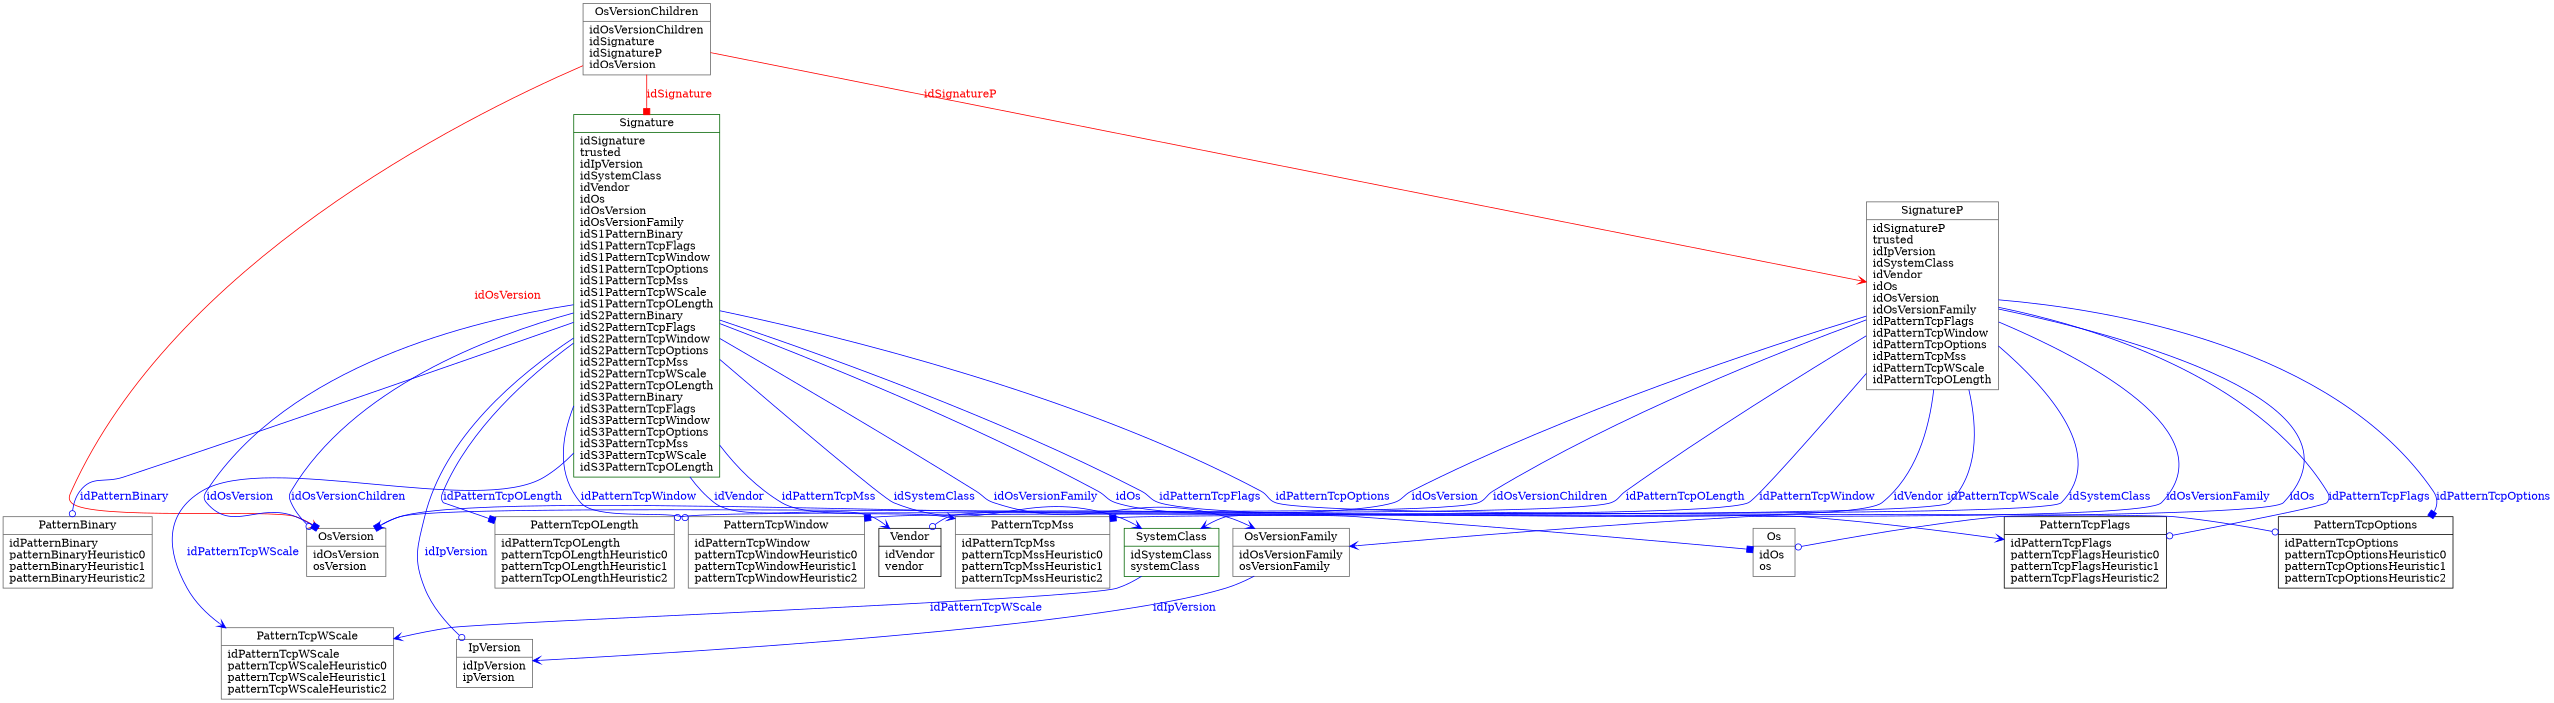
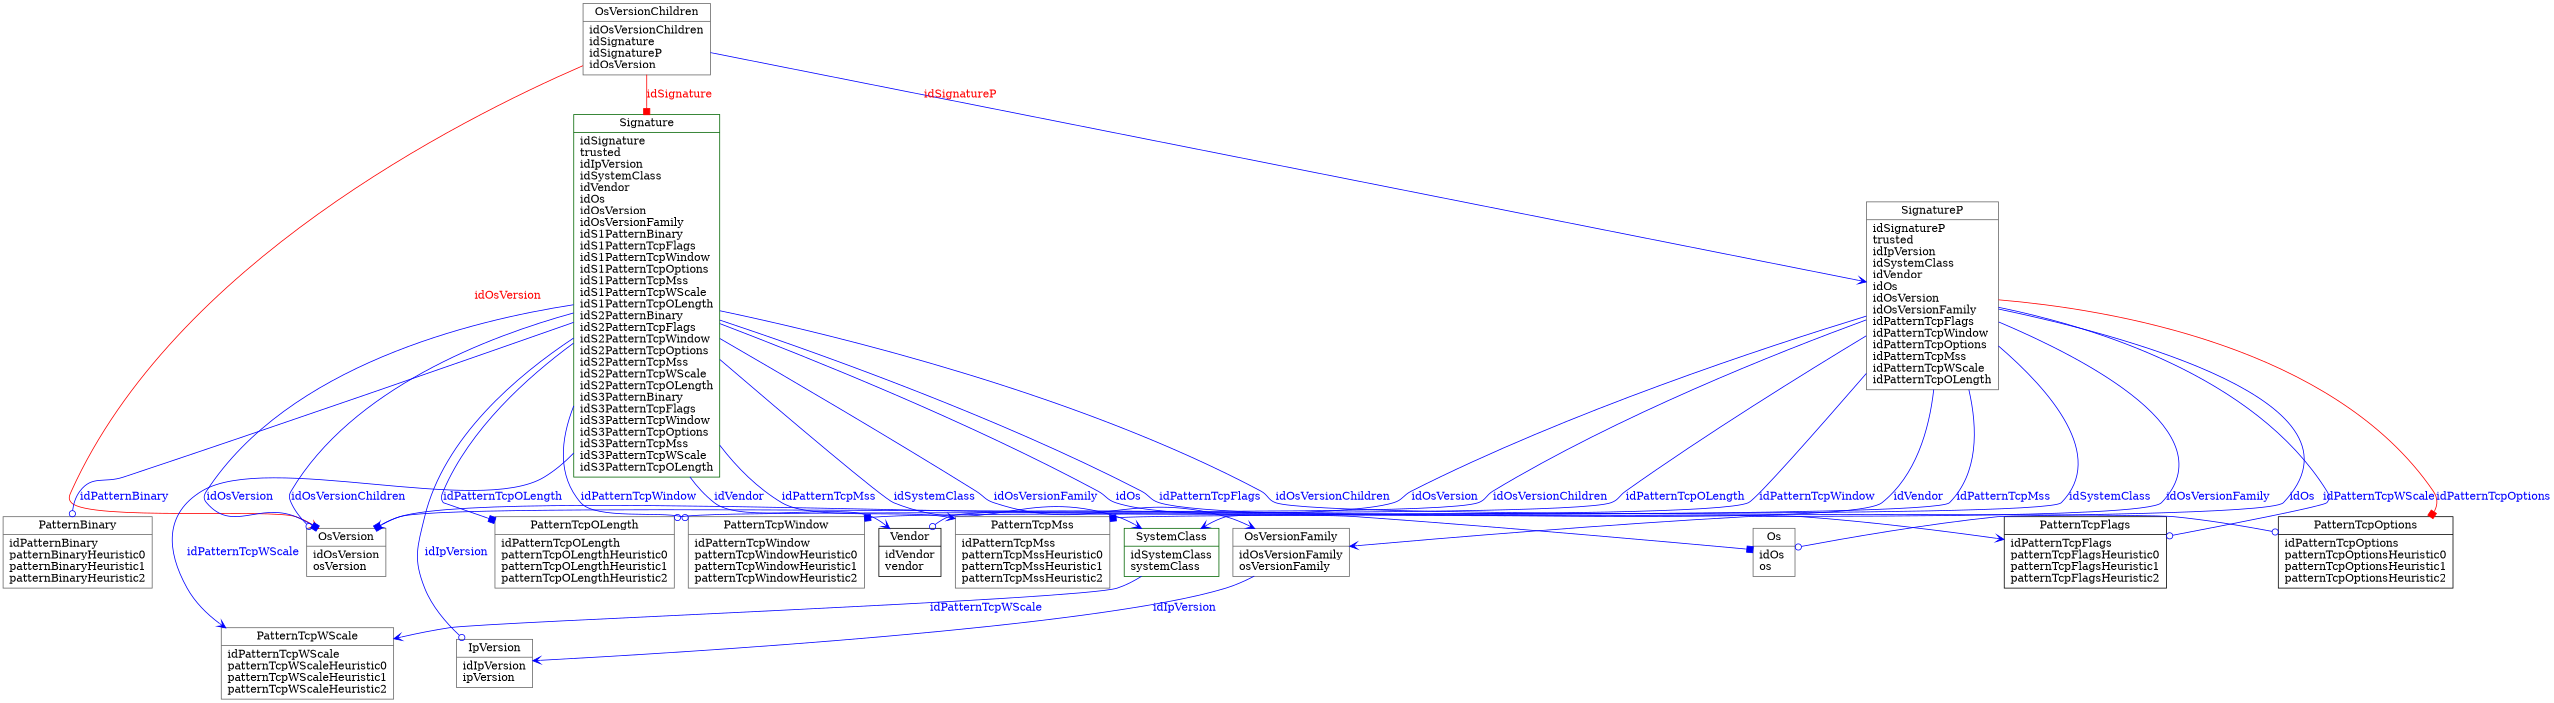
(1285, 167) -> (1285, 167)
(2246, 355) -> (2246, 355)
(1333, 497) -> (1333, 497)
(2003, 497) -> (2003, 497)
(2379, 497) -> (2379, 497)
